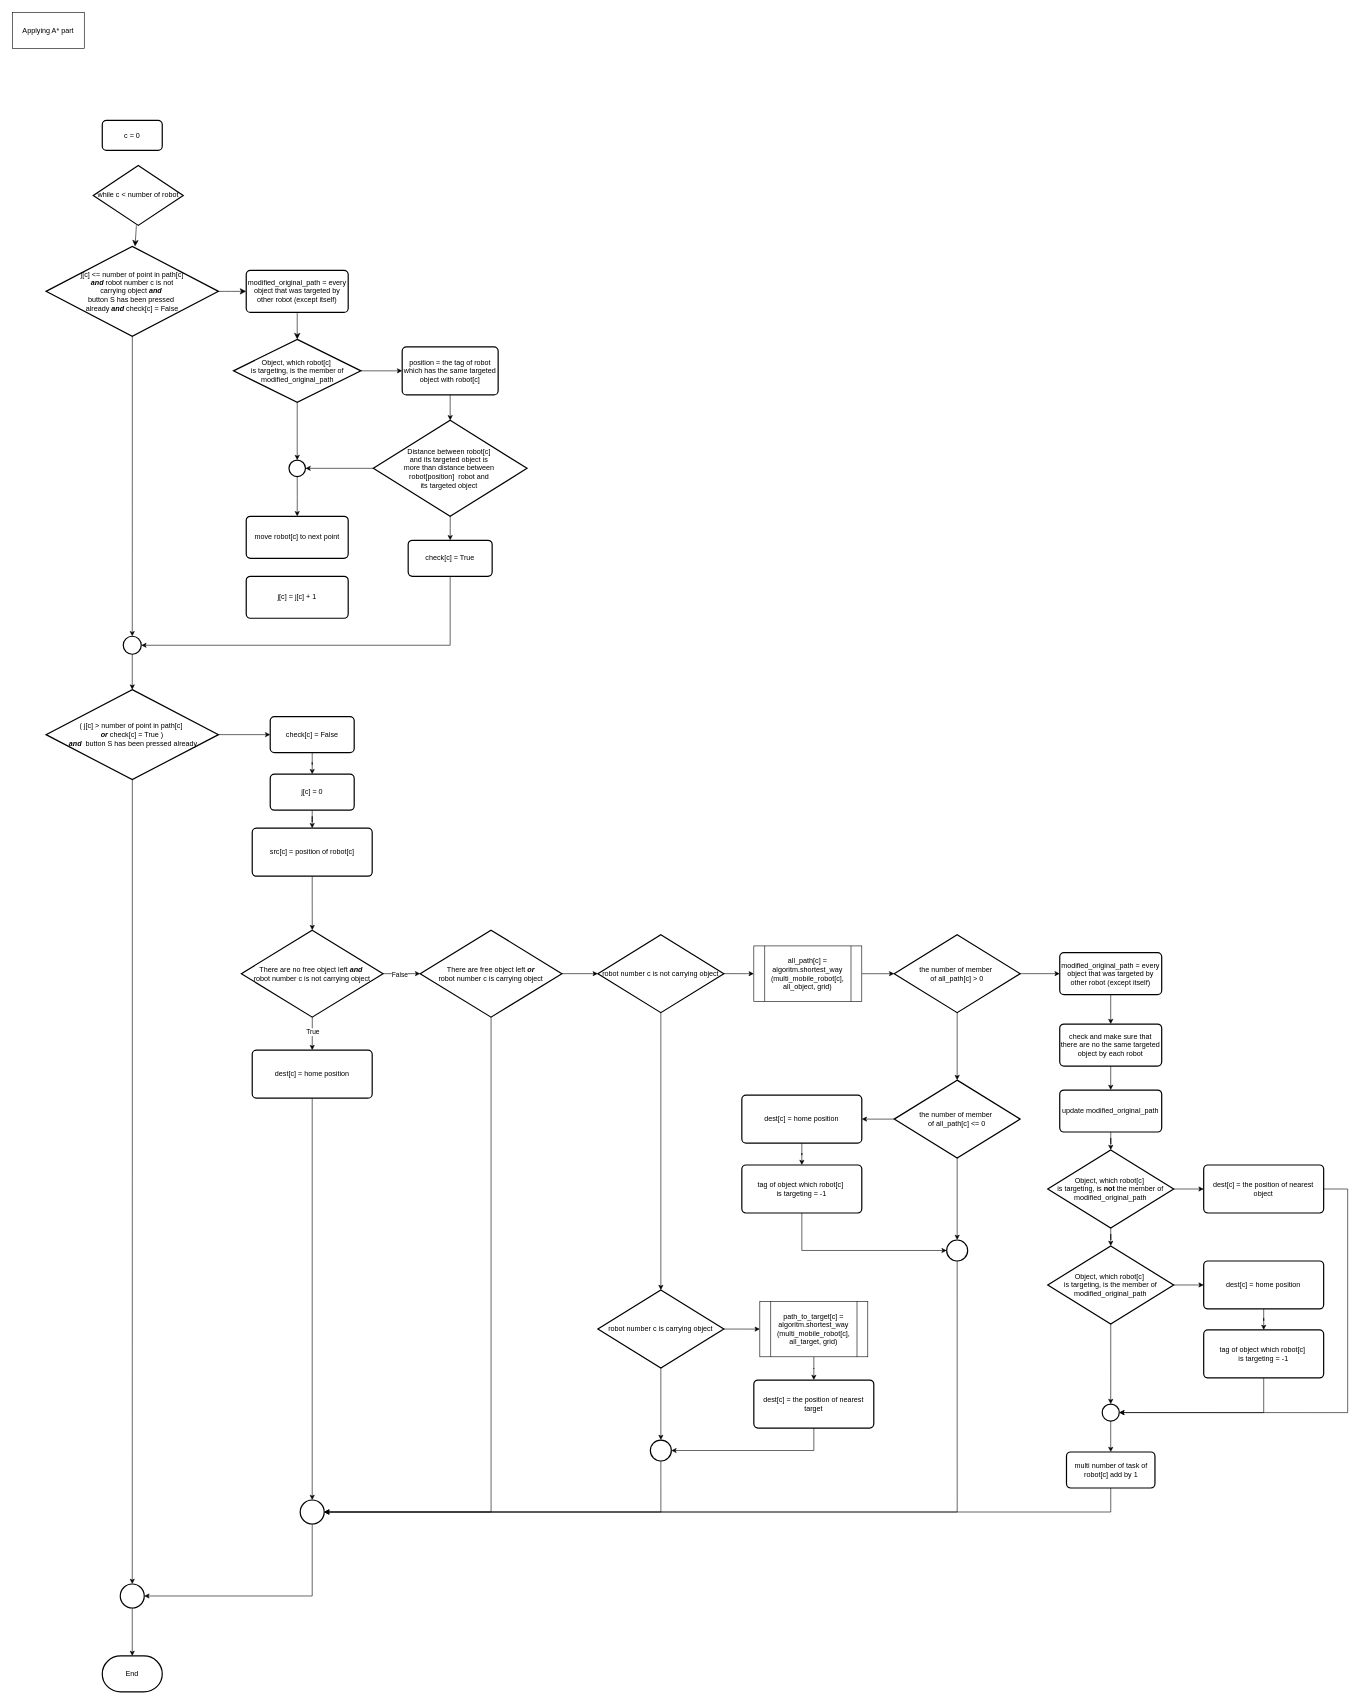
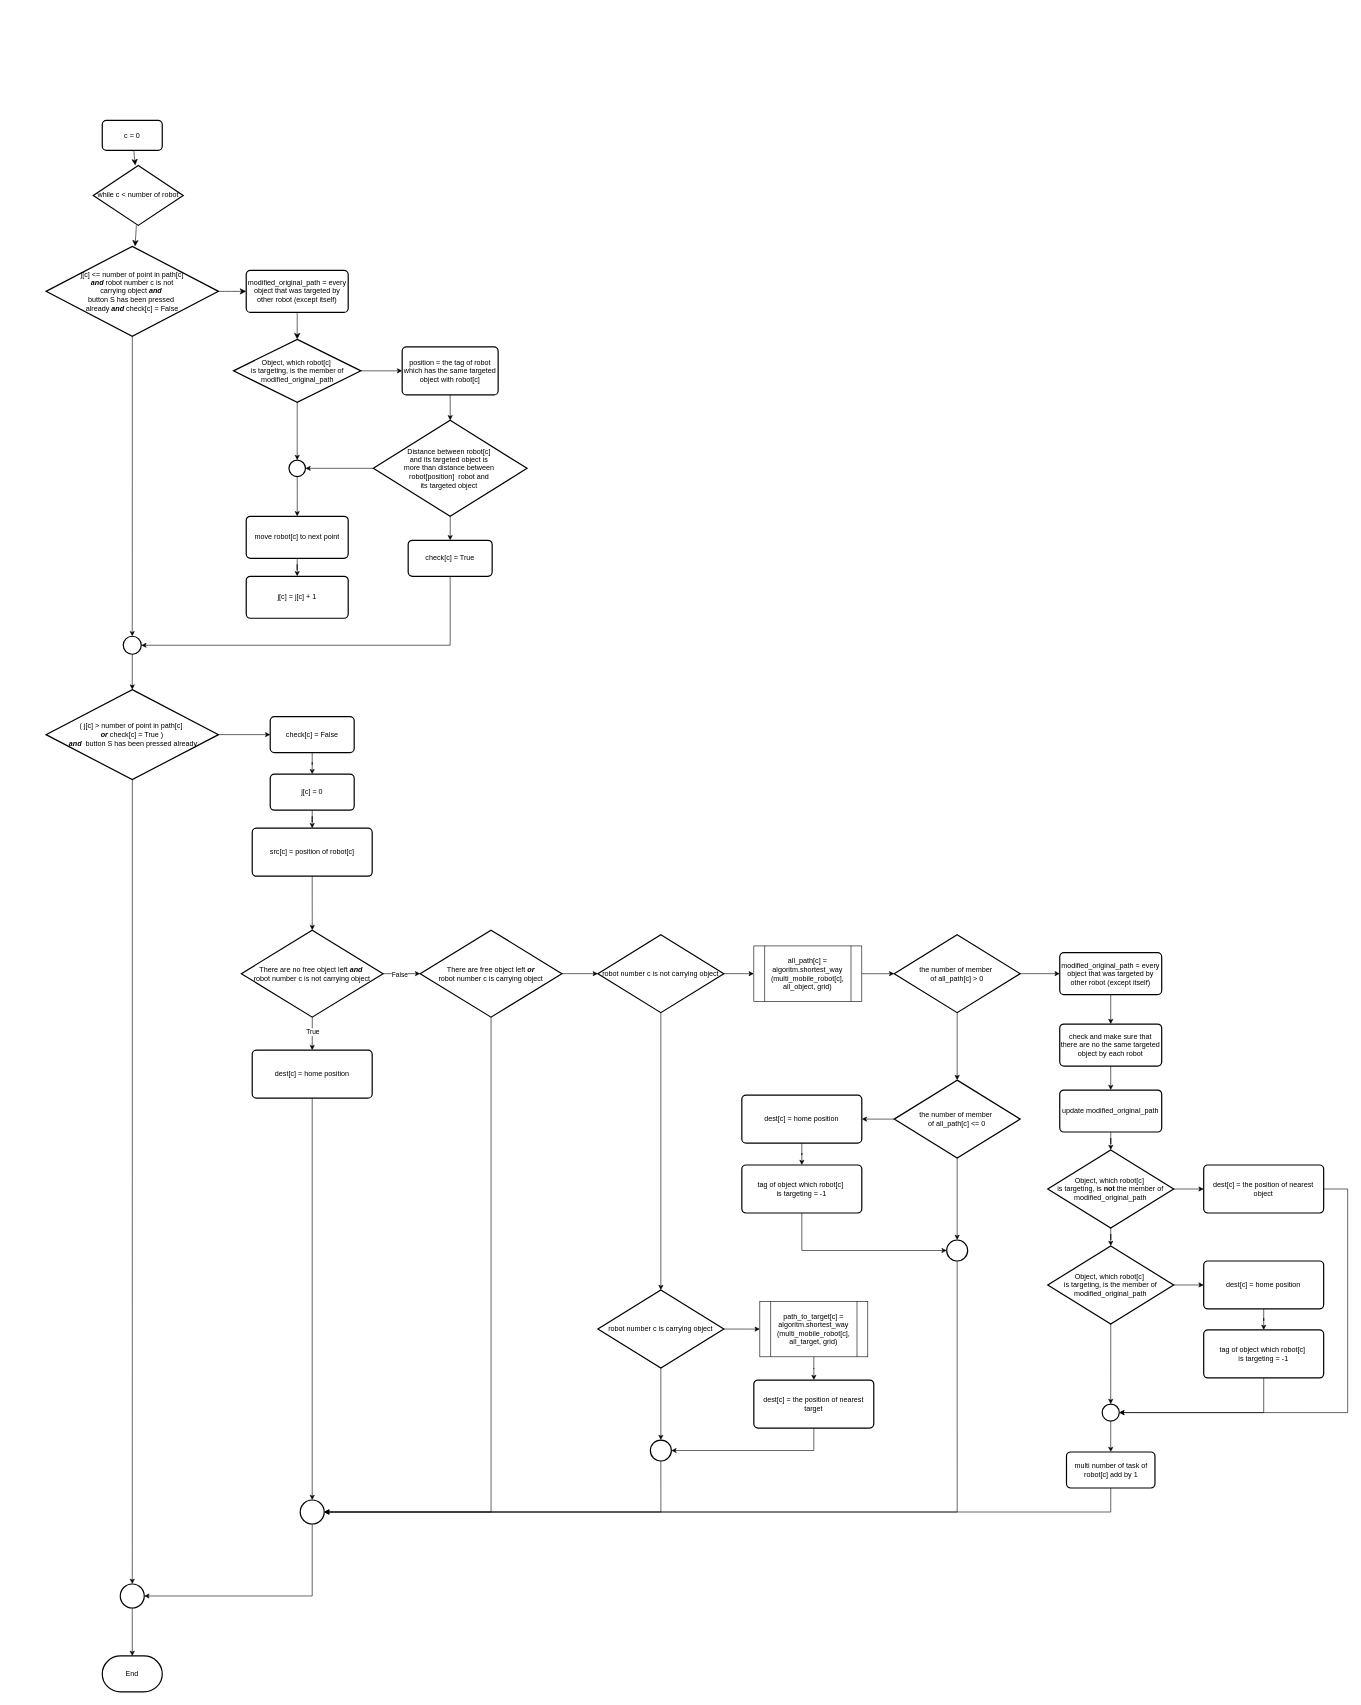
(48, 30) -> none
none -> (134, 157)
none -> (297, 567)
